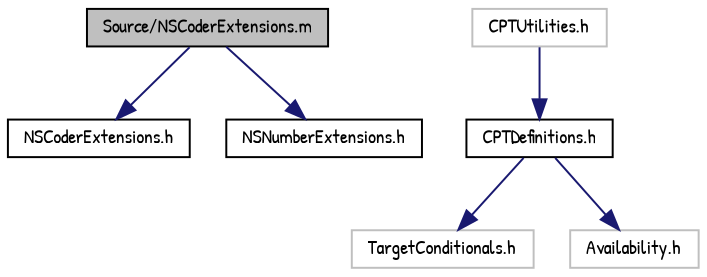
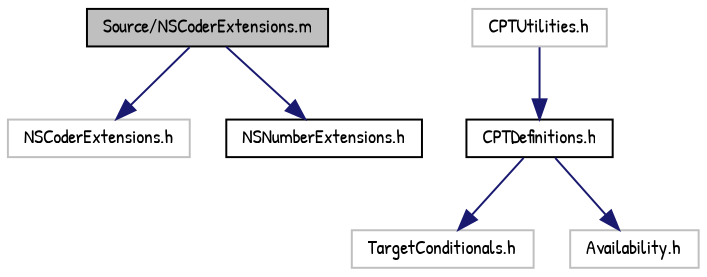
(99, 138) -> (99, 138)
